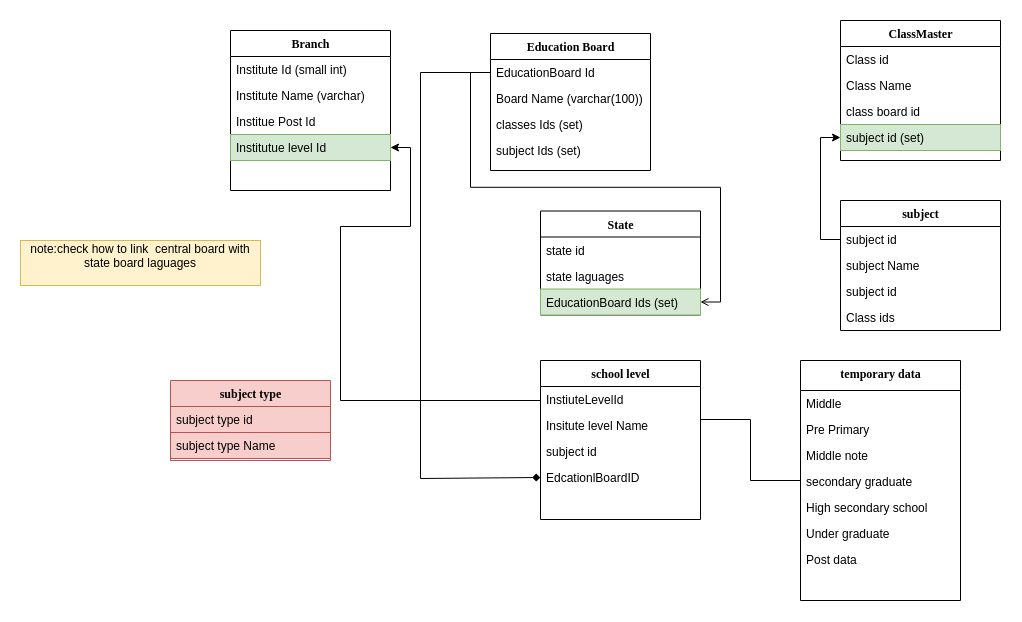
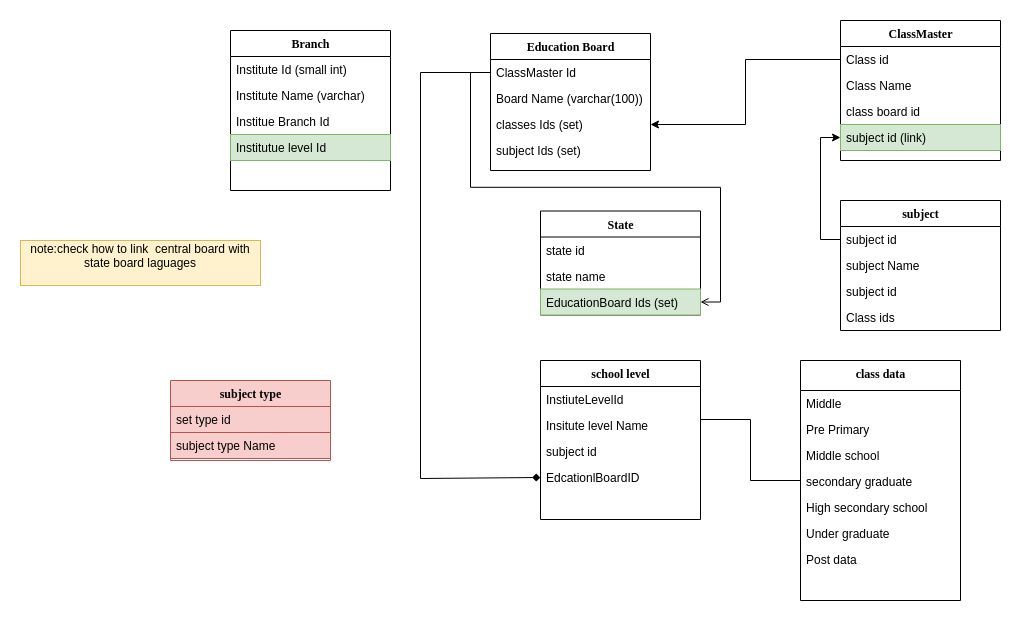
(551, 74) -> (540, 74)
none -> (746, 89)
(286, 123) -> (292, 123)
(896, 139) -> (896, 139)
(590, 278) -> (579, 278)
(341, 334) -> none
(881, 375) -> (881, 375)
(222, 421) -> (209, 421)
(839, 457) -> (844, 457)
